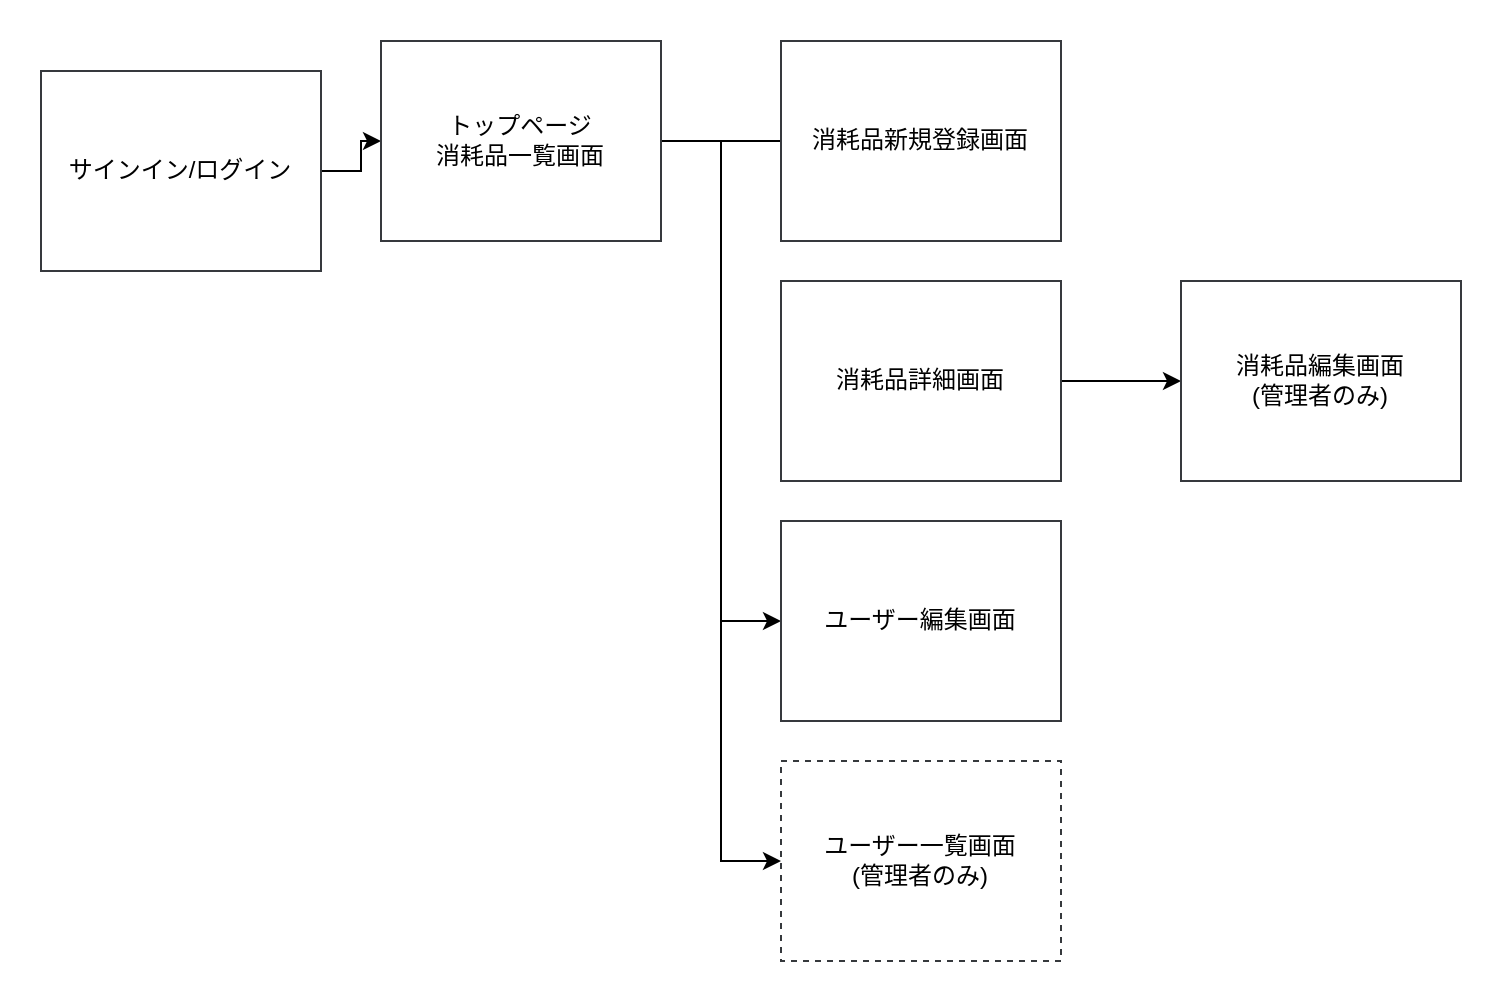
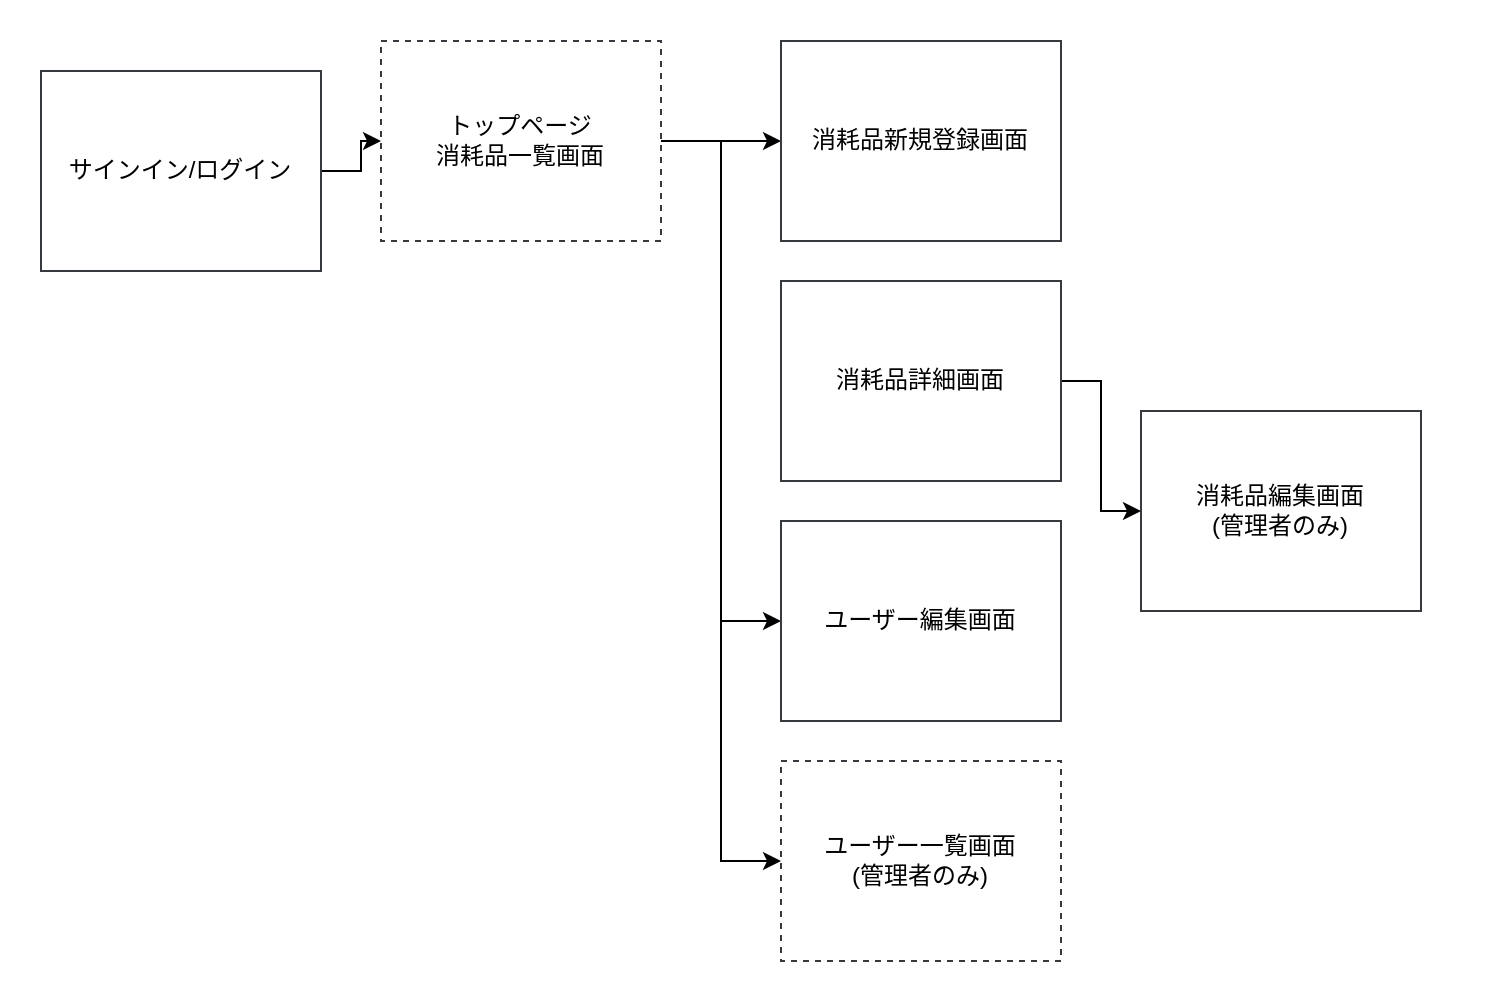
(521, 141) -> (521, 141)
(771, 141) -> (766, 141)
(1321, 381) -> (1281, 511)
